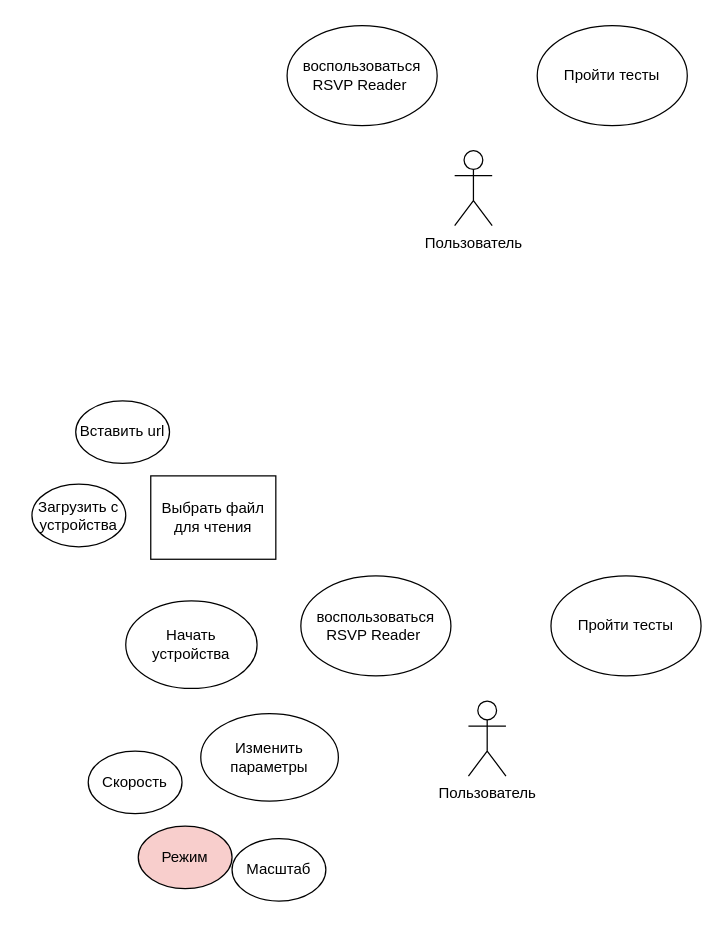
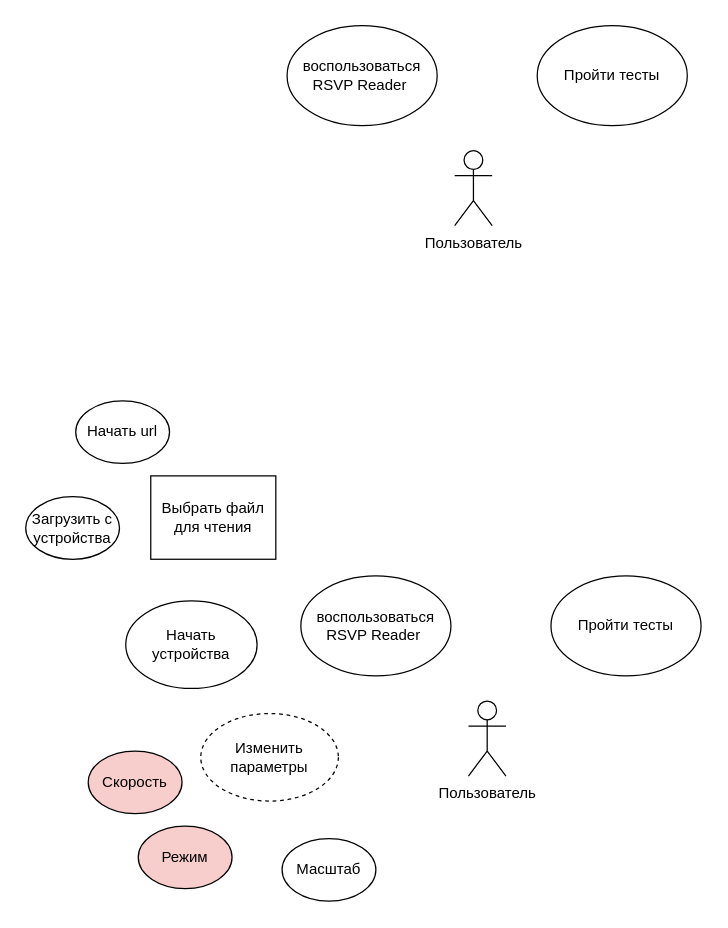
(123, 432) -> (123, 432)
(79, 515) -> (73, 528)
(269, 757) -> (269, 757)
(135, 782) -> (135, 782)
(279, 869) -> (329, 869)
